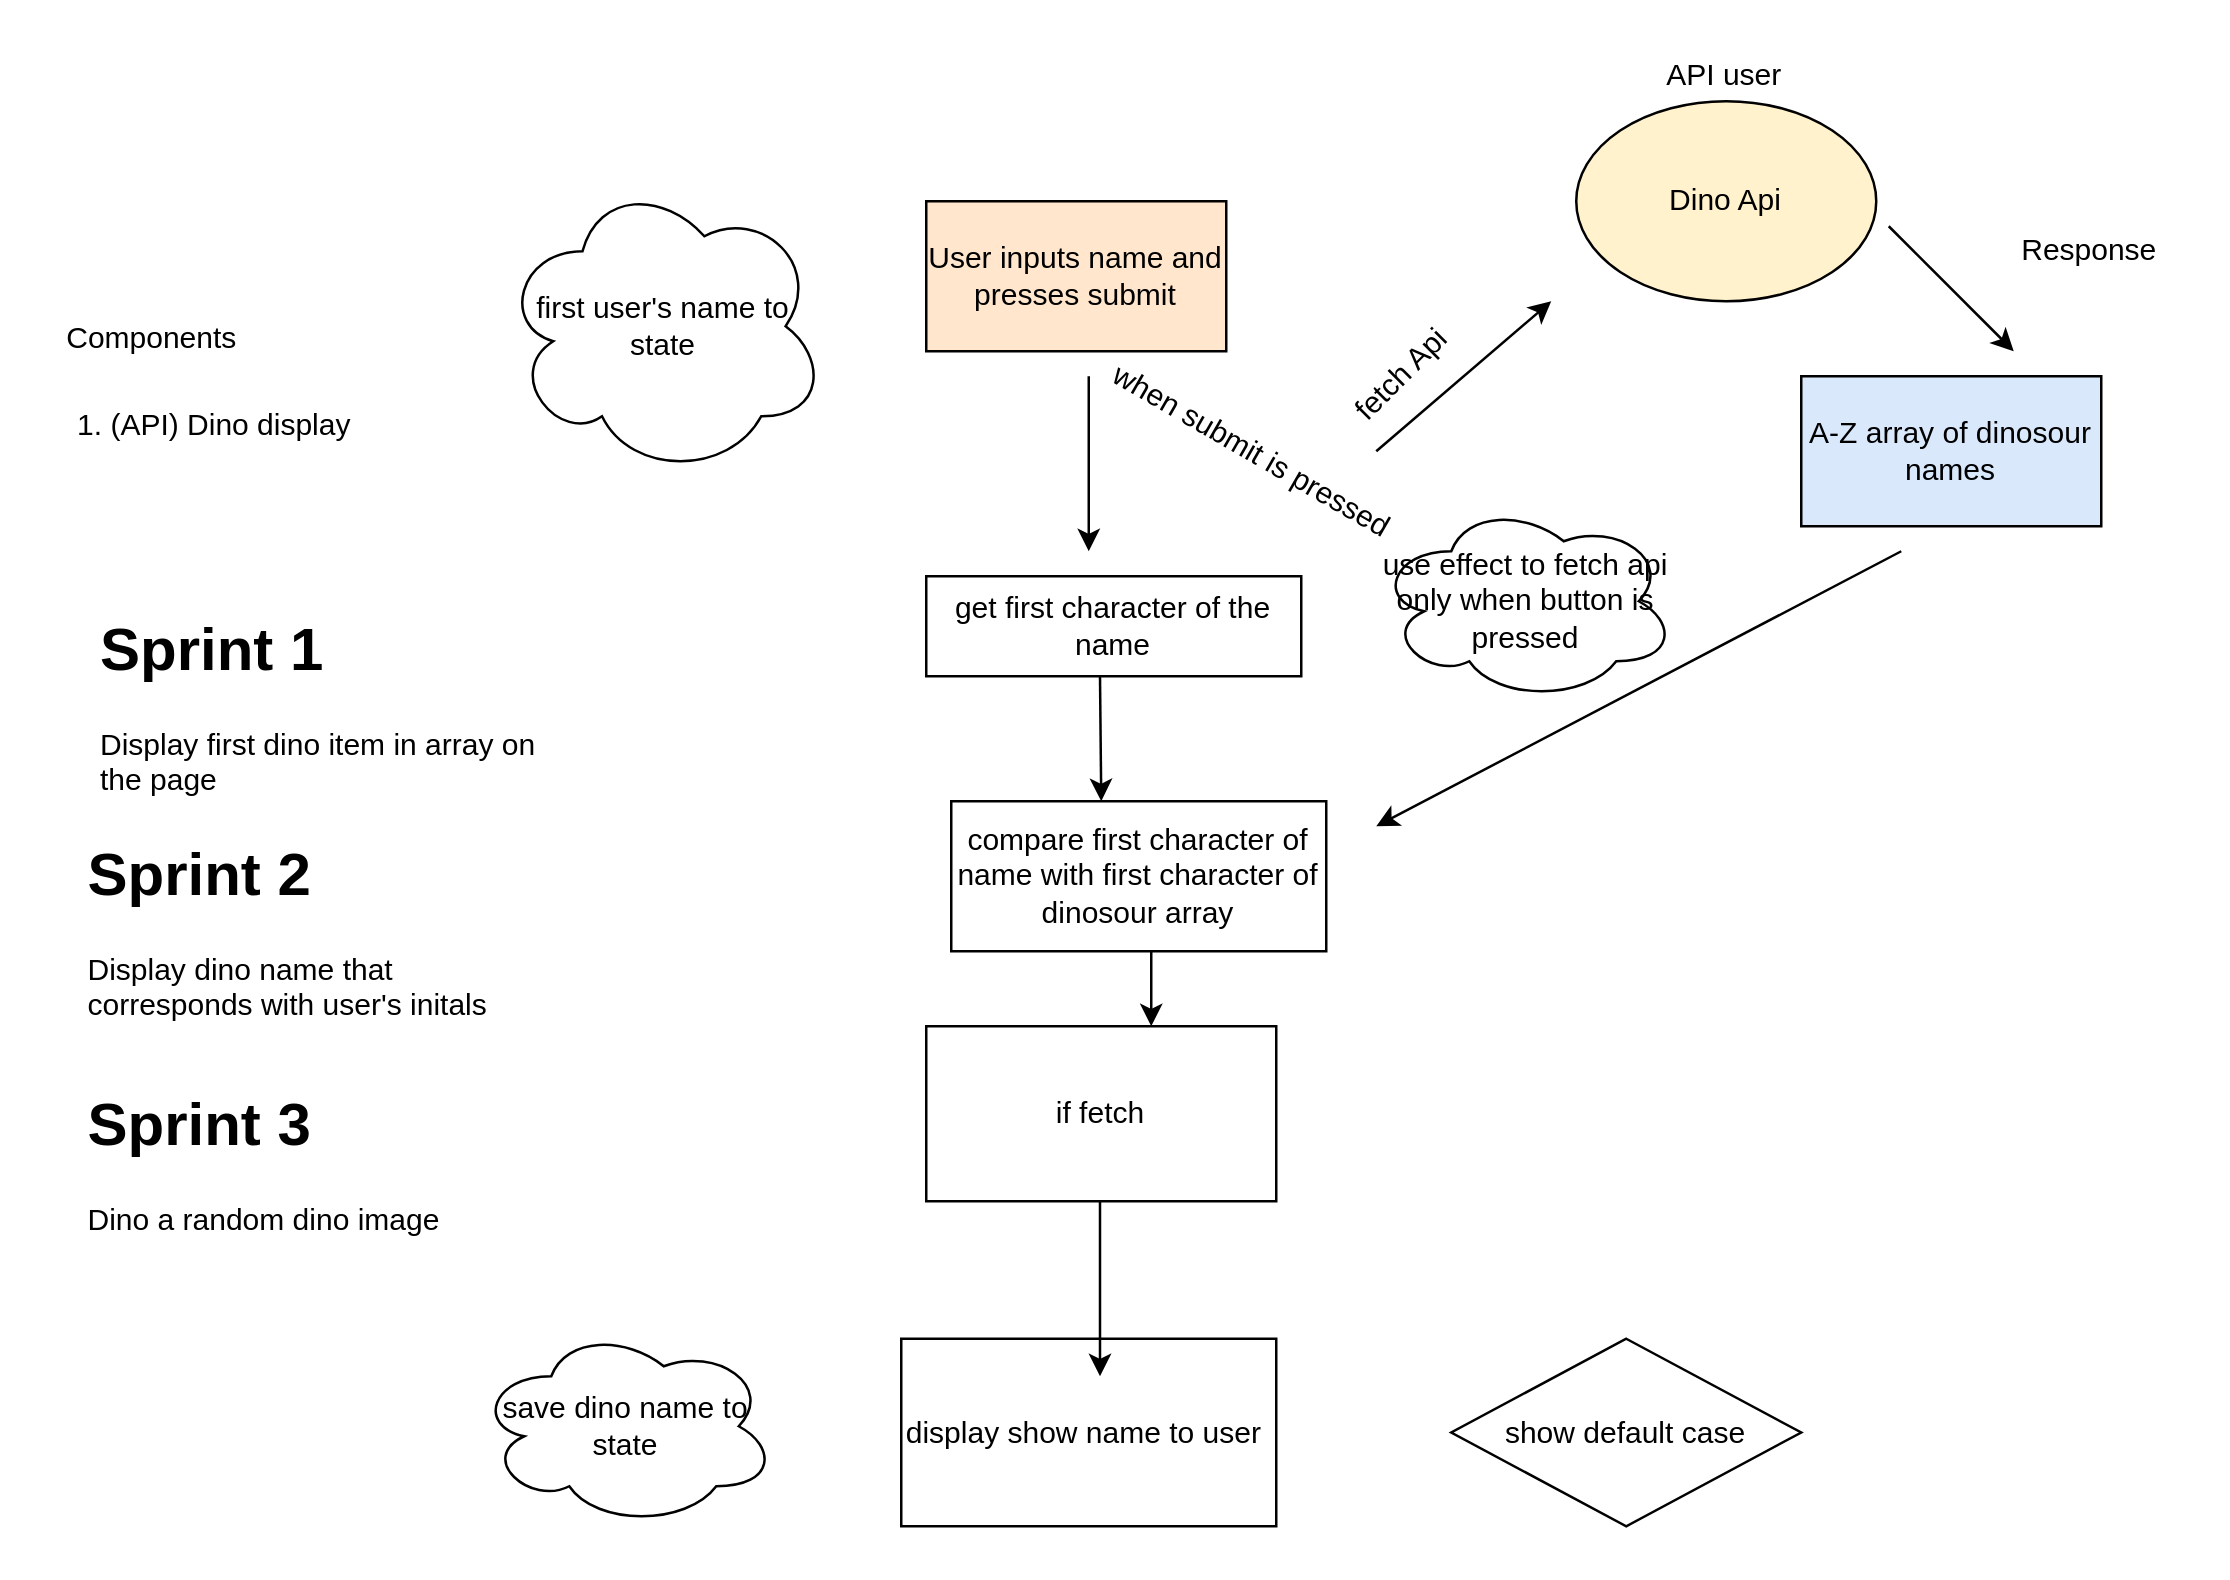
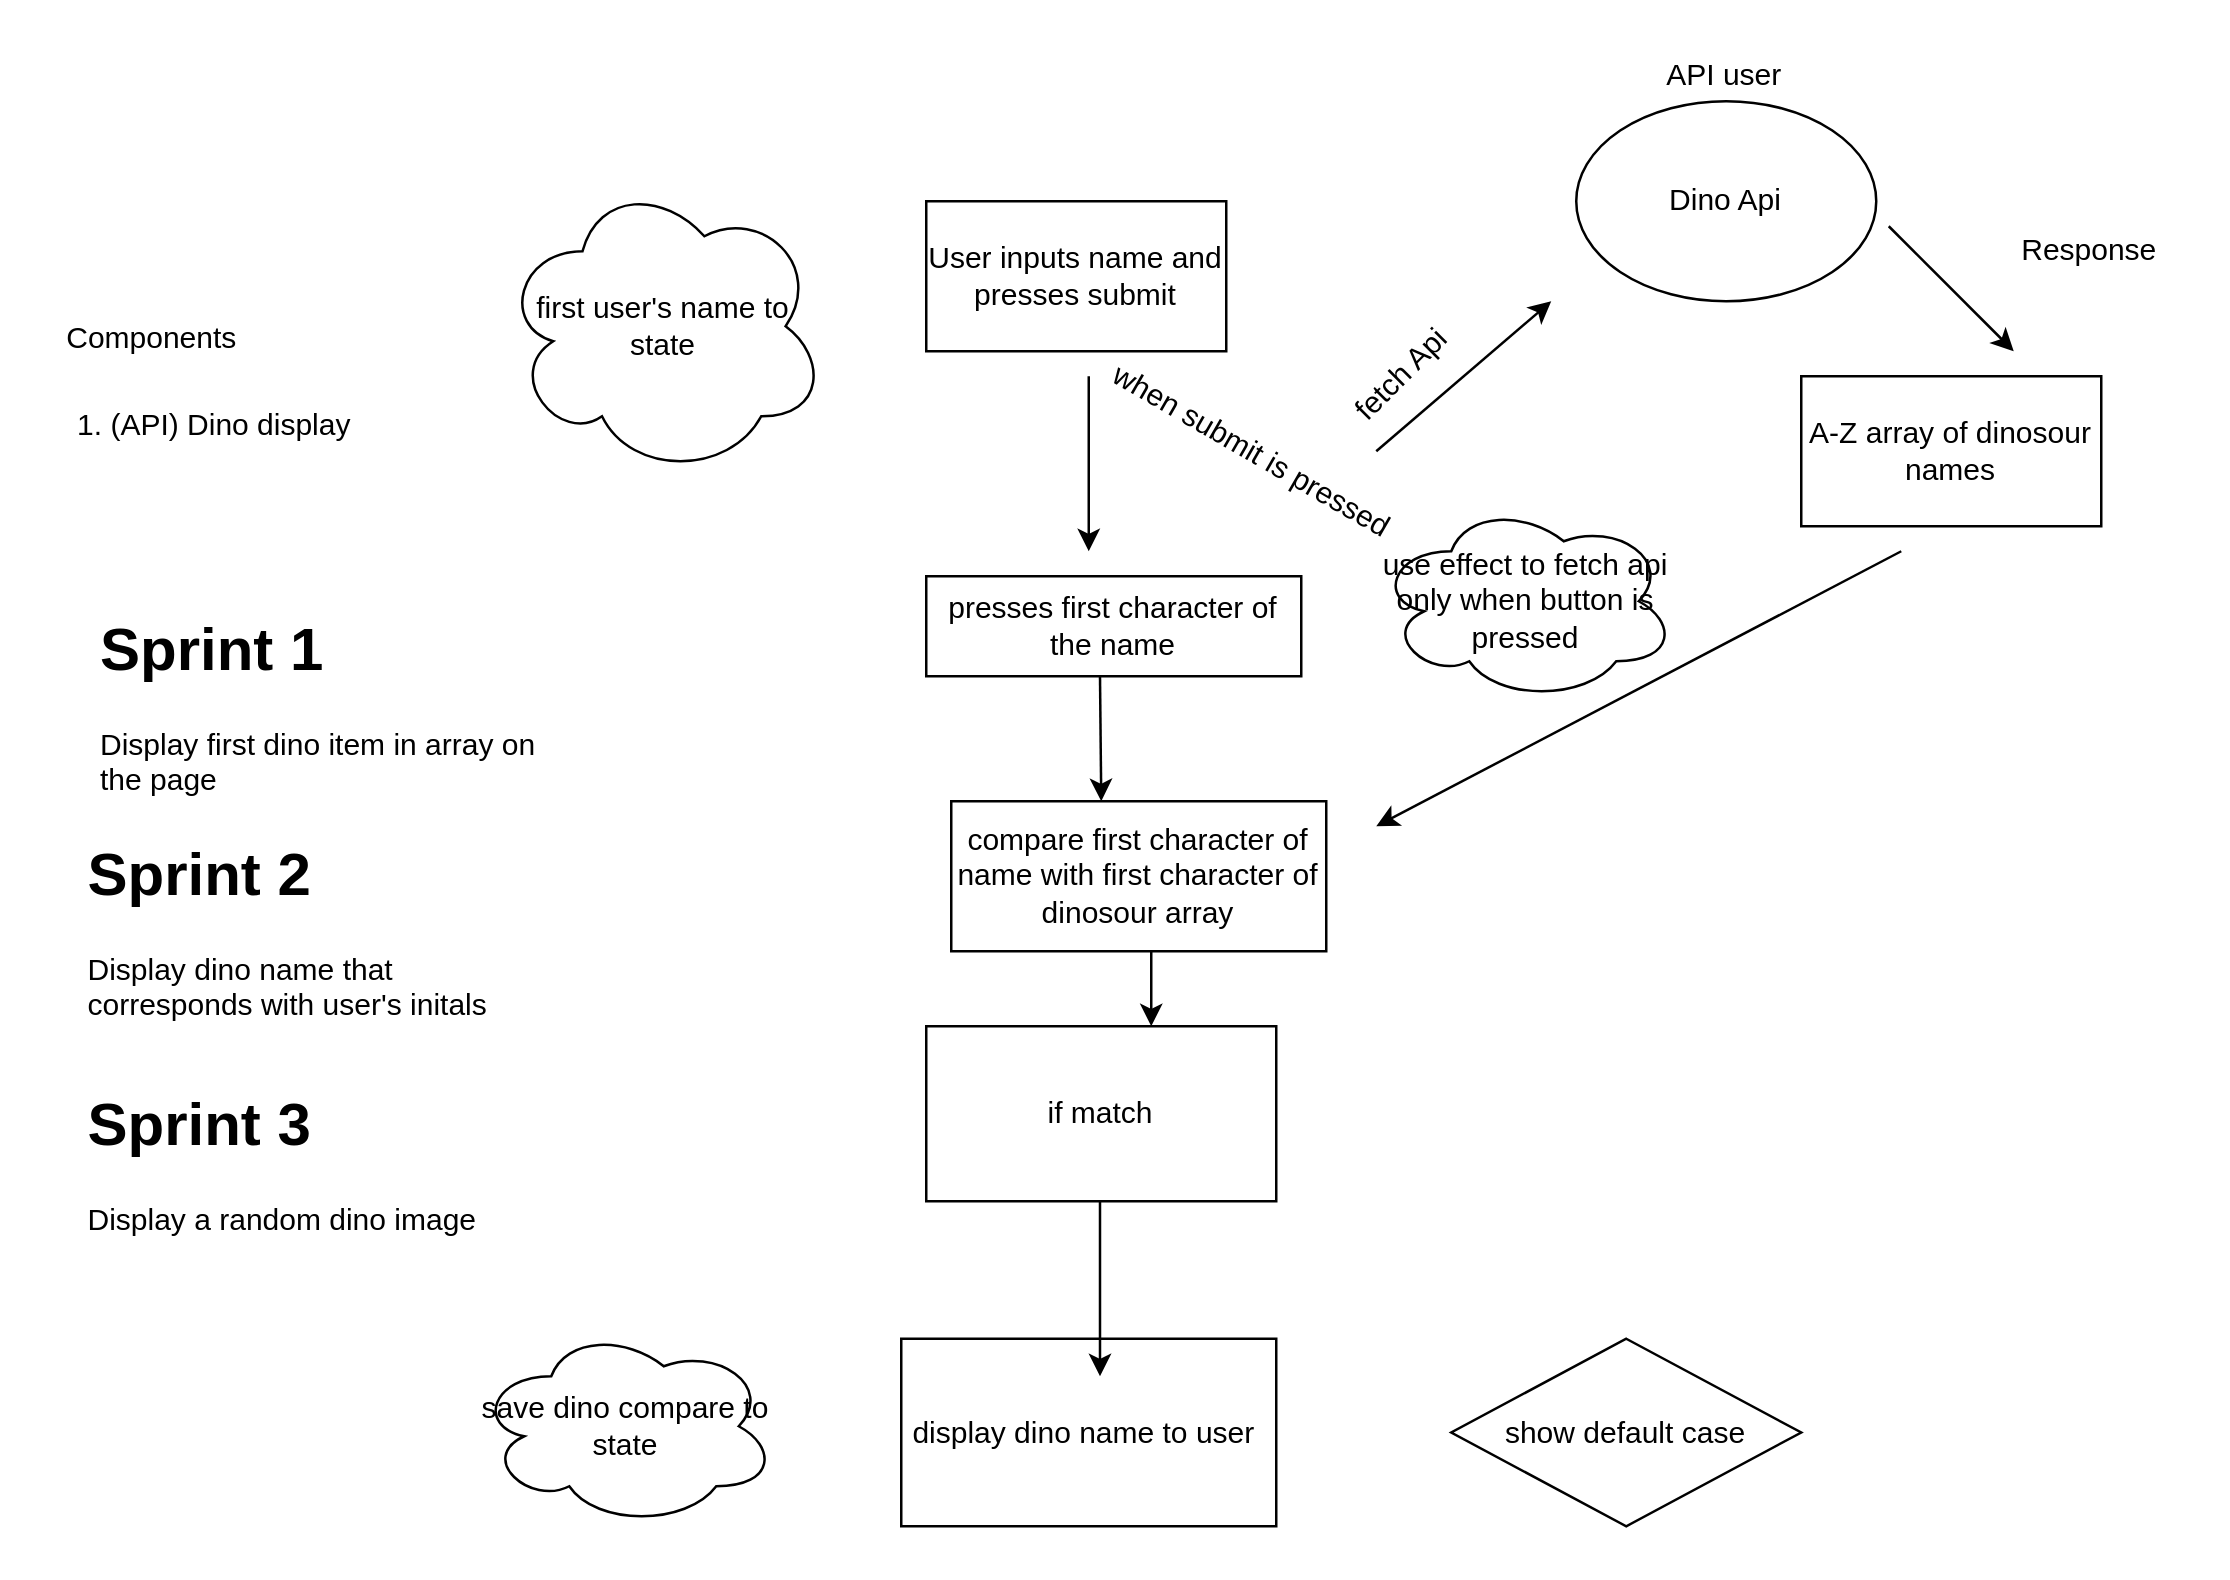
(1726, 201) -> (1726, 201)
(1076, 276) -> (1076, 276)
(1951, 451) -> (1951, 451)
(1114, 626) -> (1114, 626)
(263, 1087) -> (284, 1087)
(1101, 1114) -> (1101, 1114)
(626, 1426) -> (626, 1426)
(1089, 1434) -> (1089, 1434)
